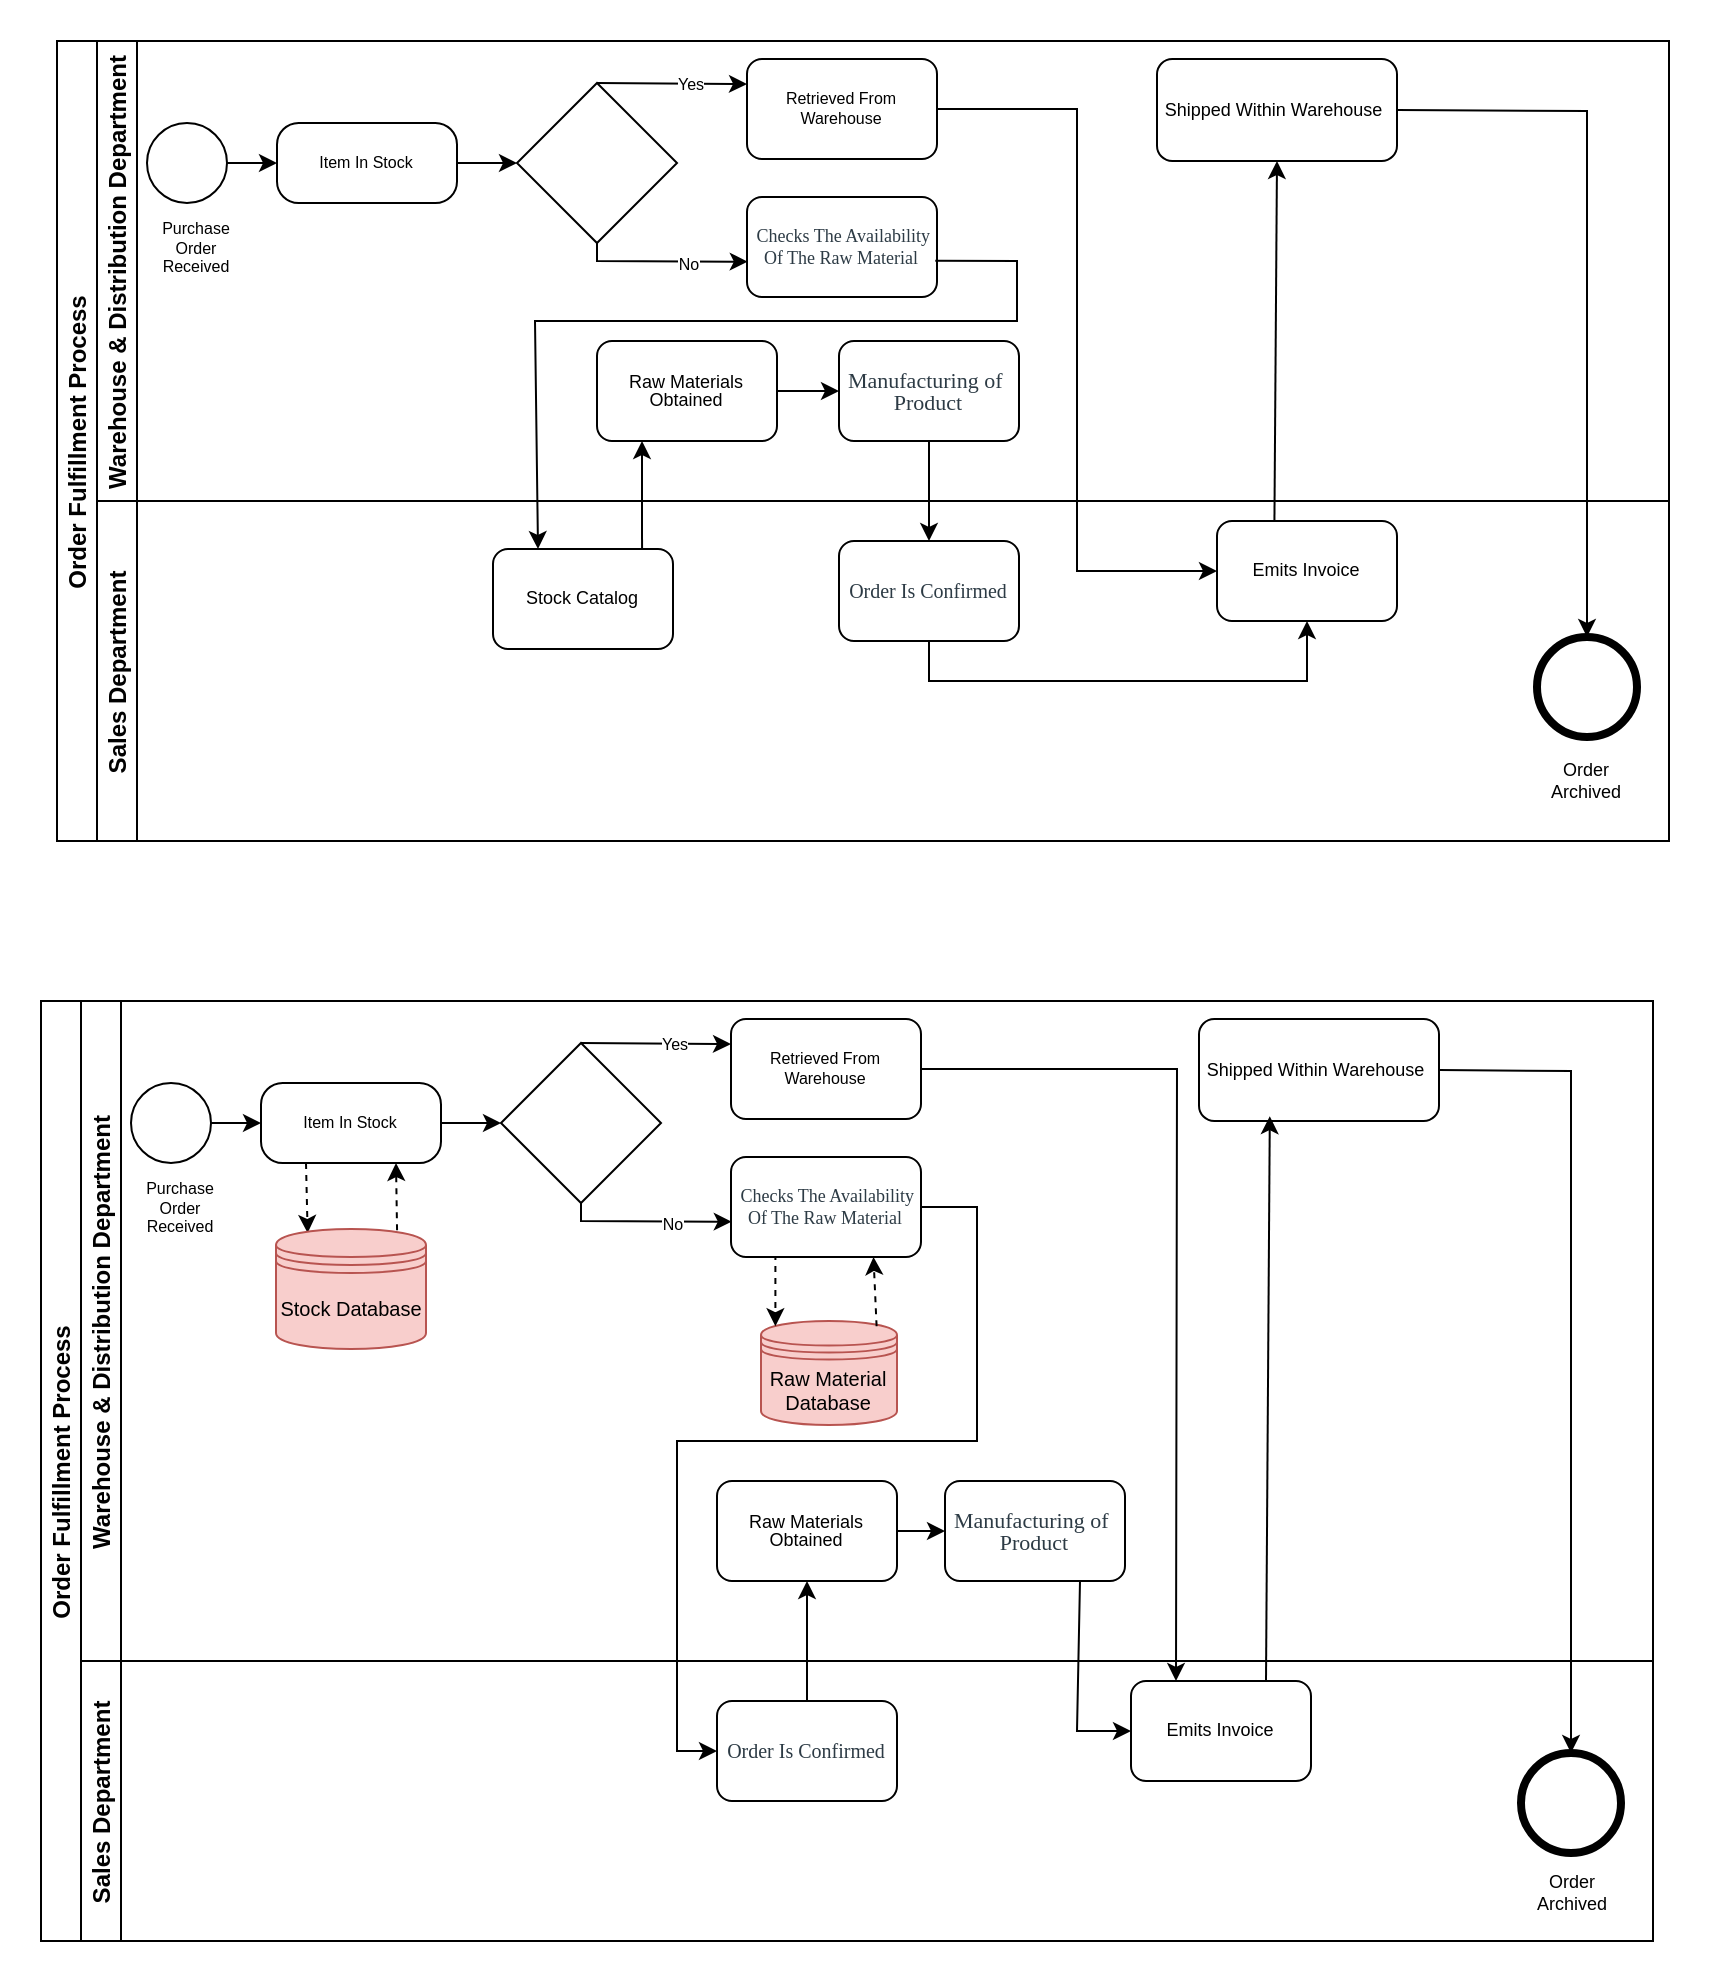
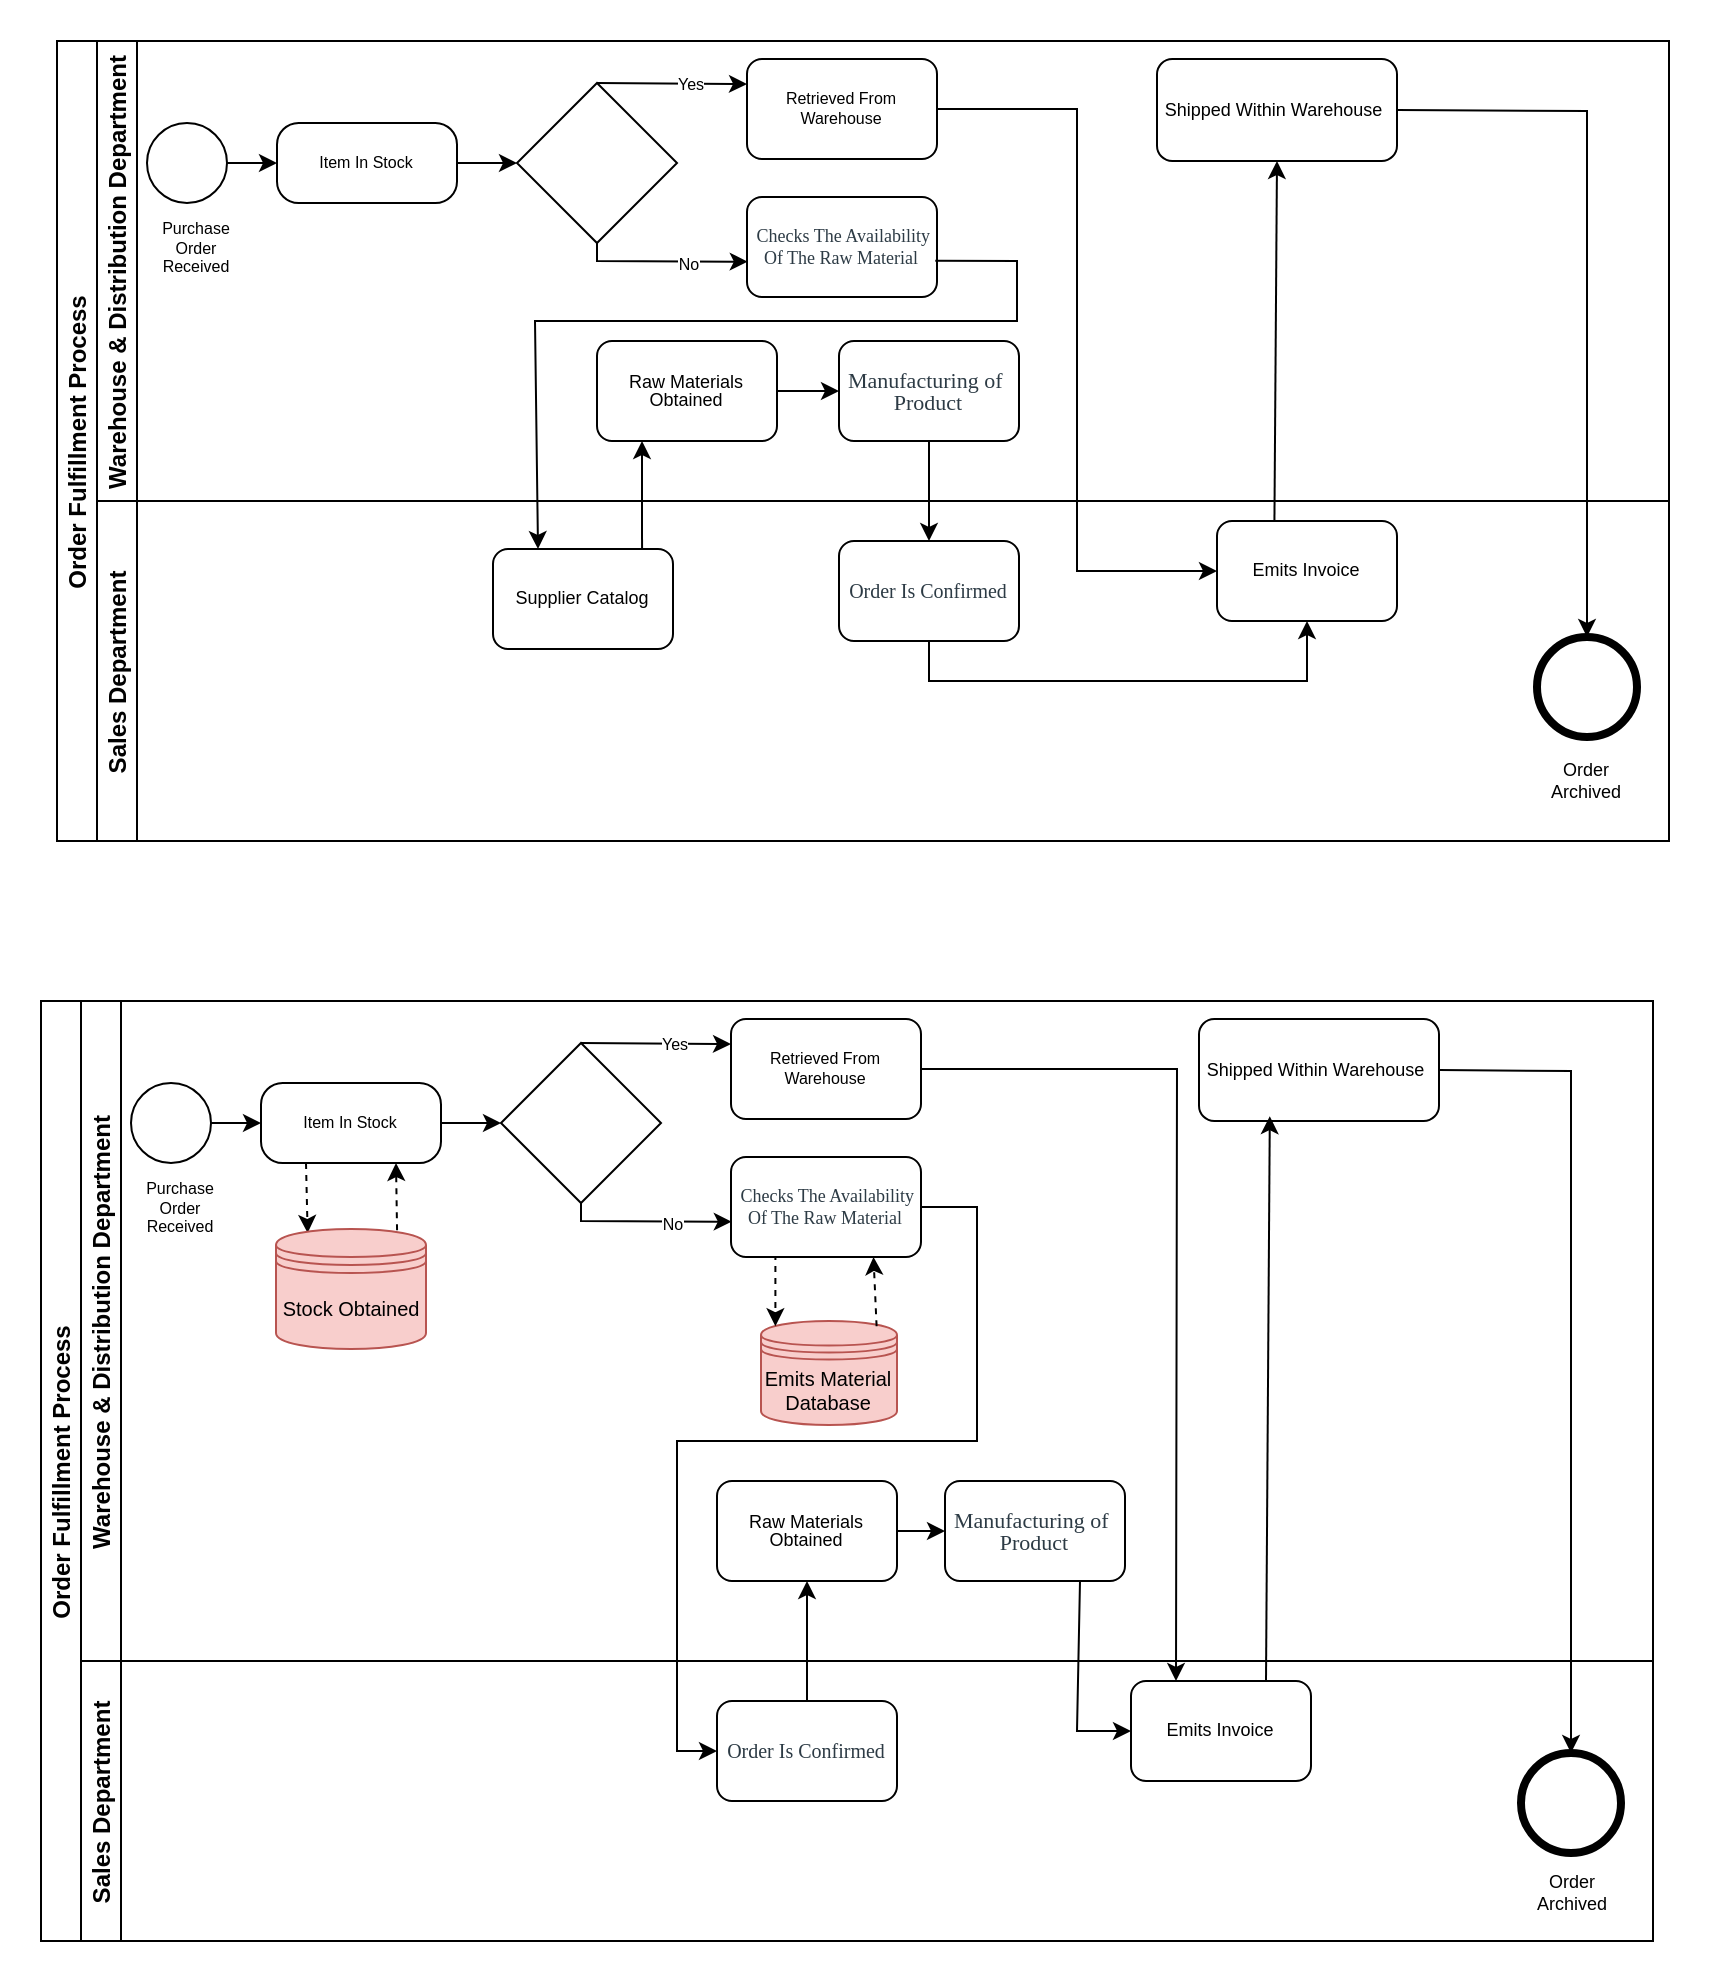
(583, 599) -> (583, 599)
(352, 1309) -> (352, 1309)
(829, 1391) -> (829, 1391)
